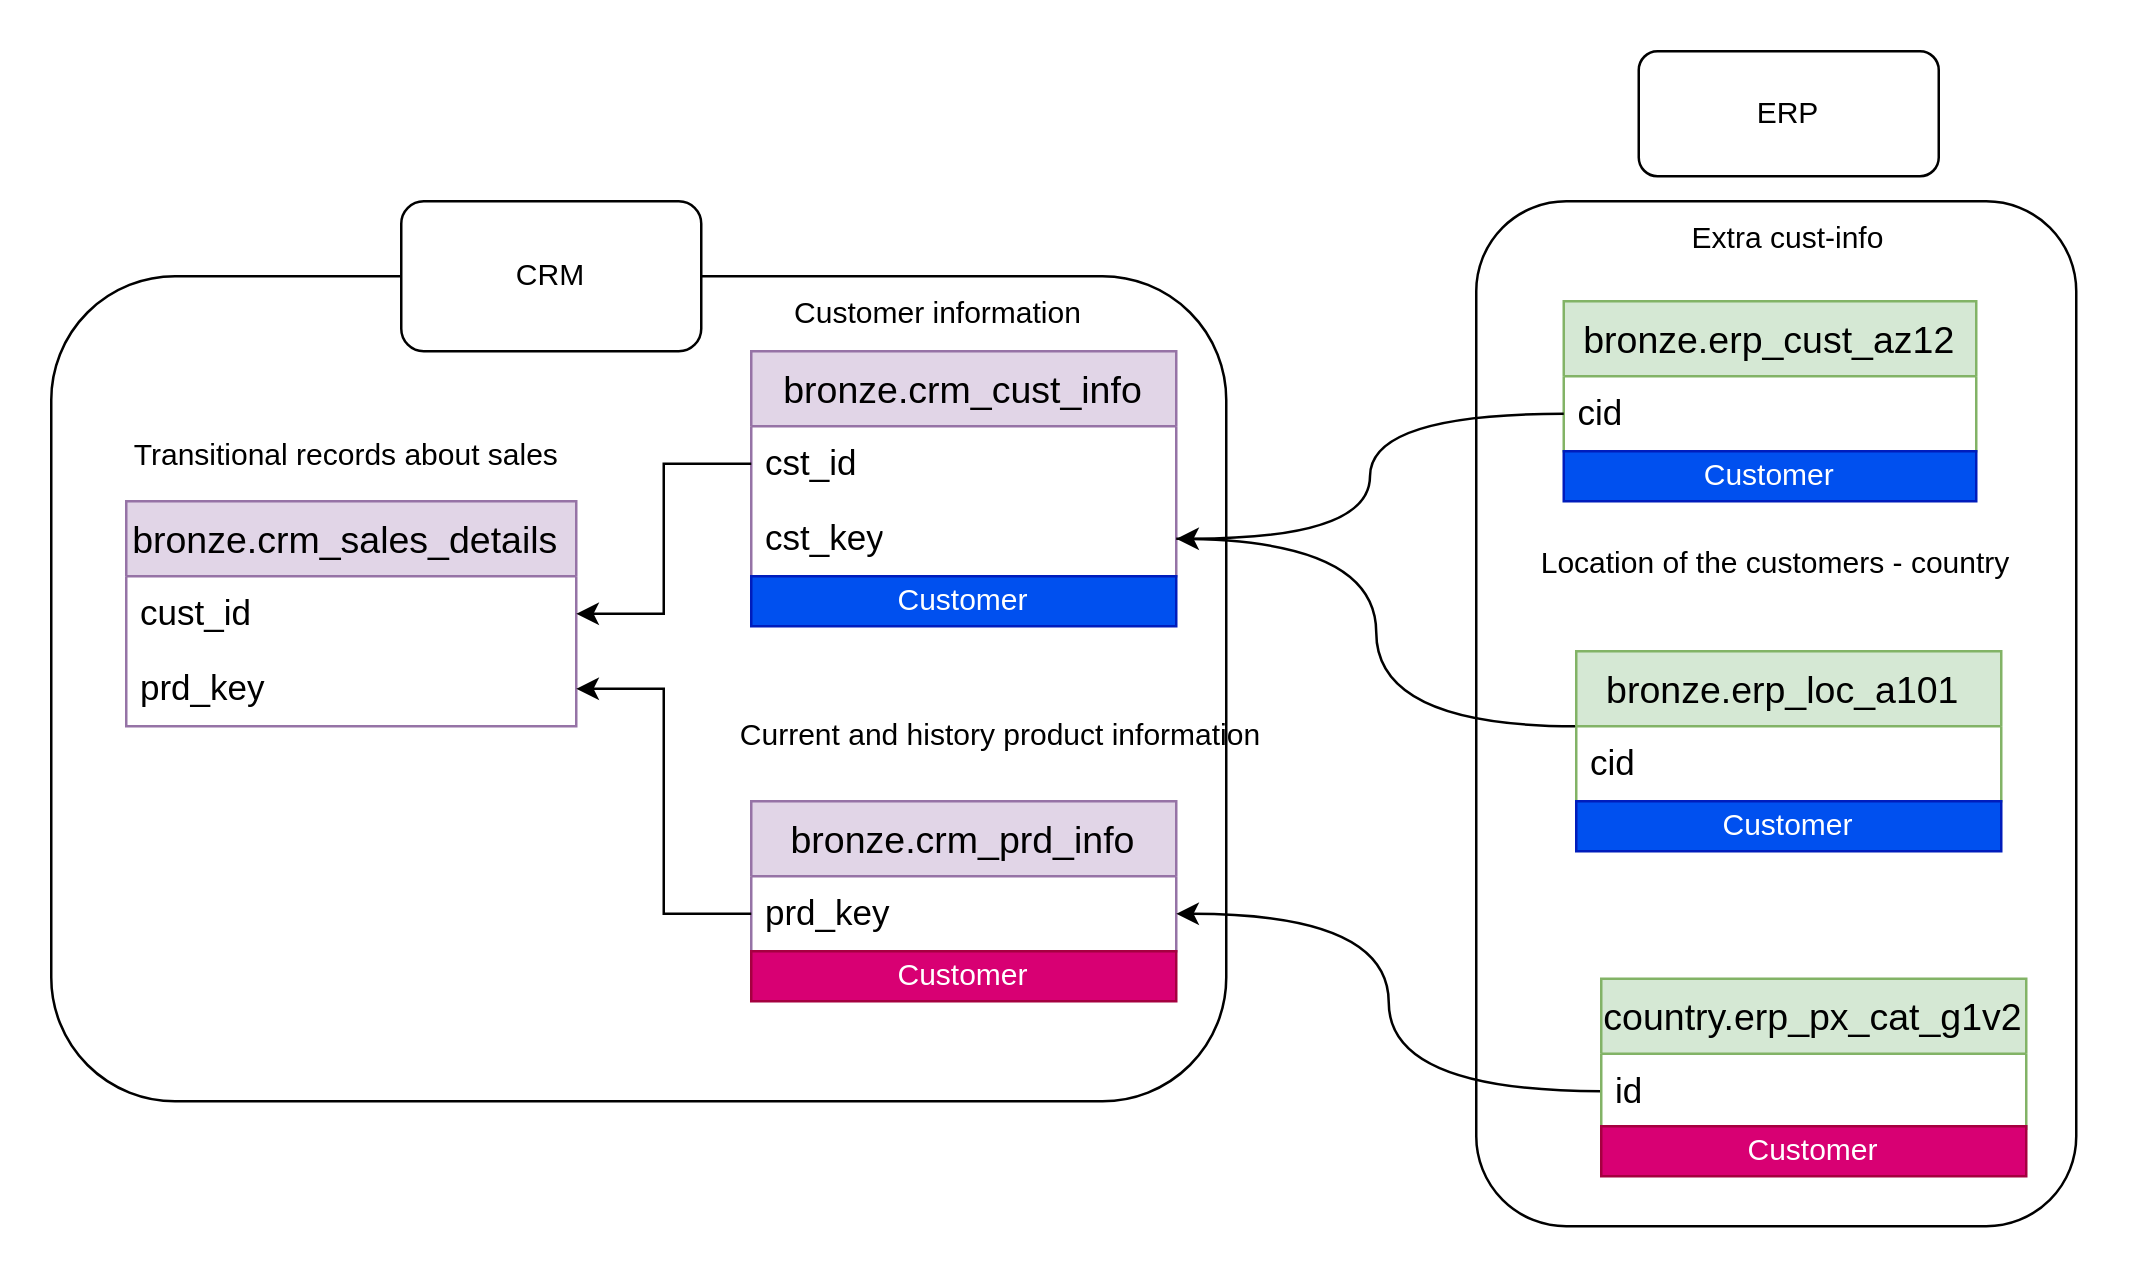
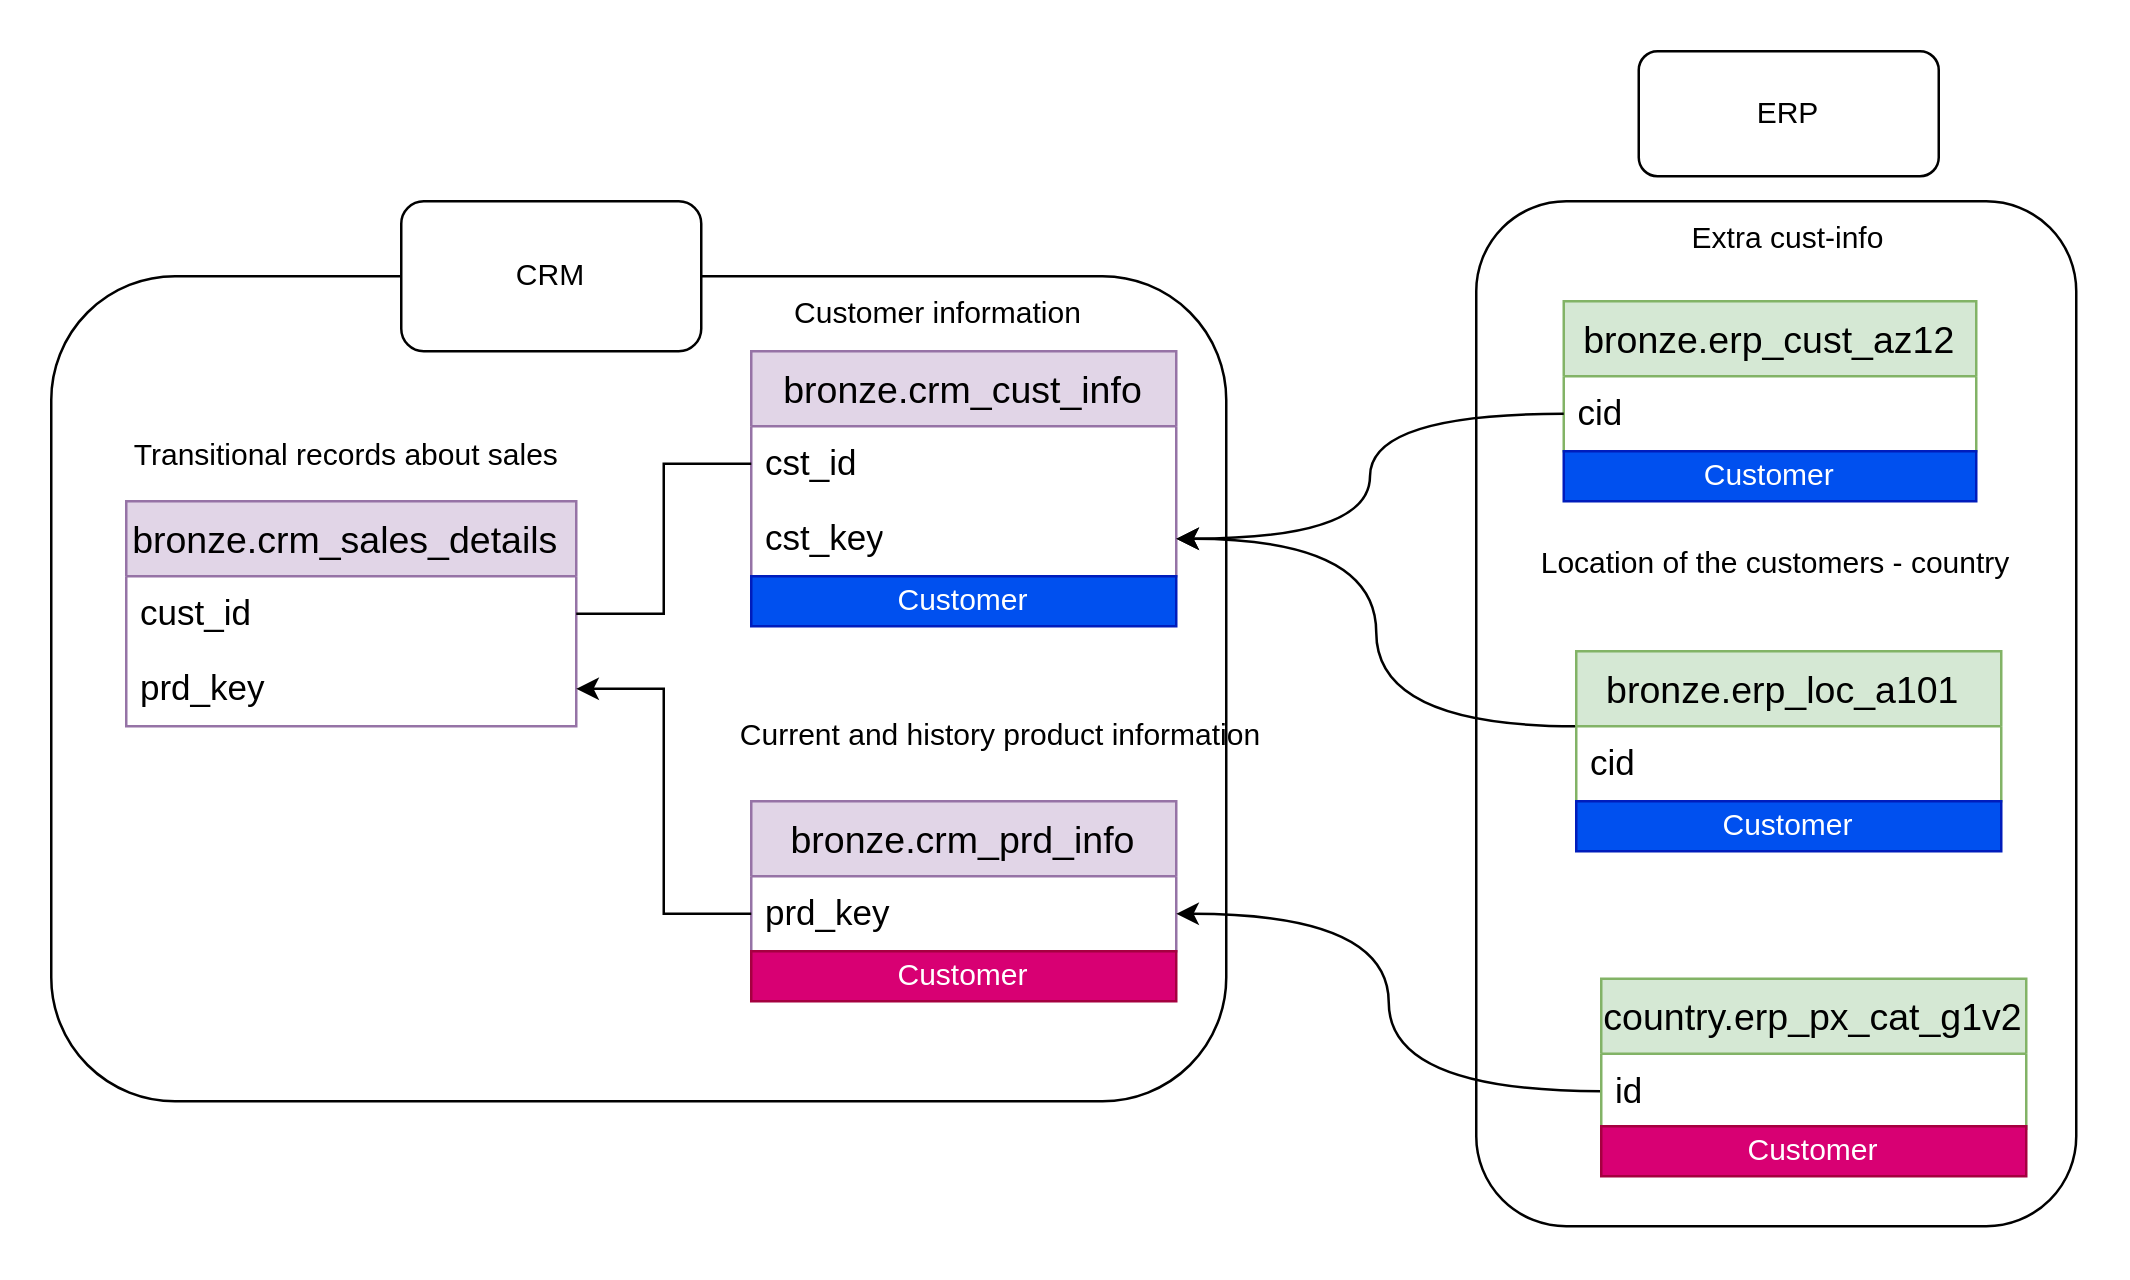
(1307, 555) -> (1312, 555)
(594, 614) -> (588, 614)
